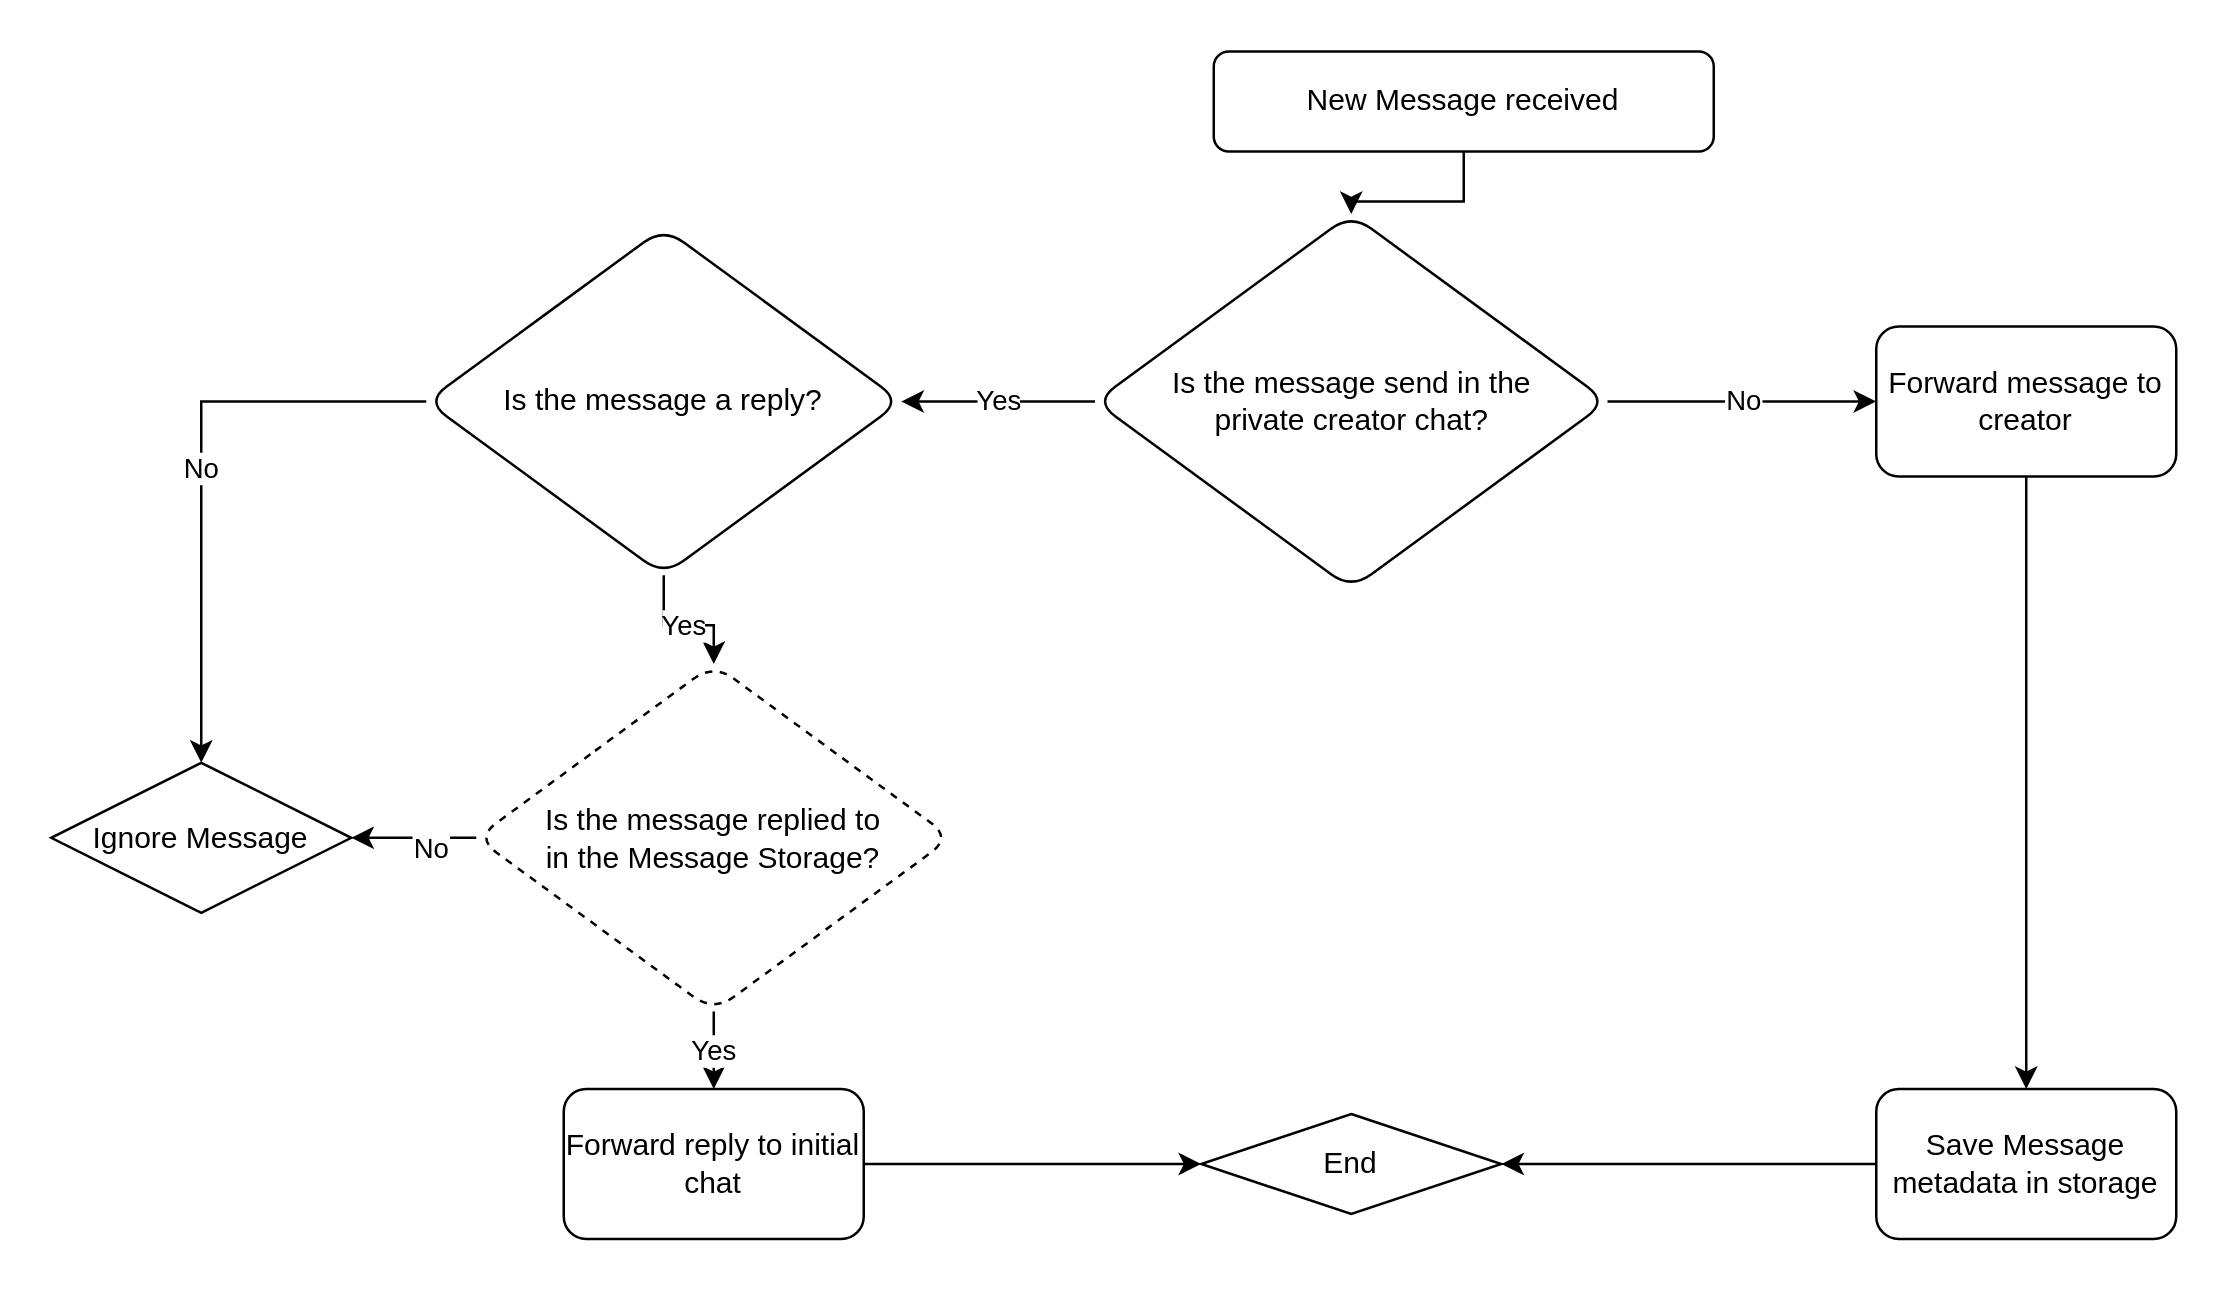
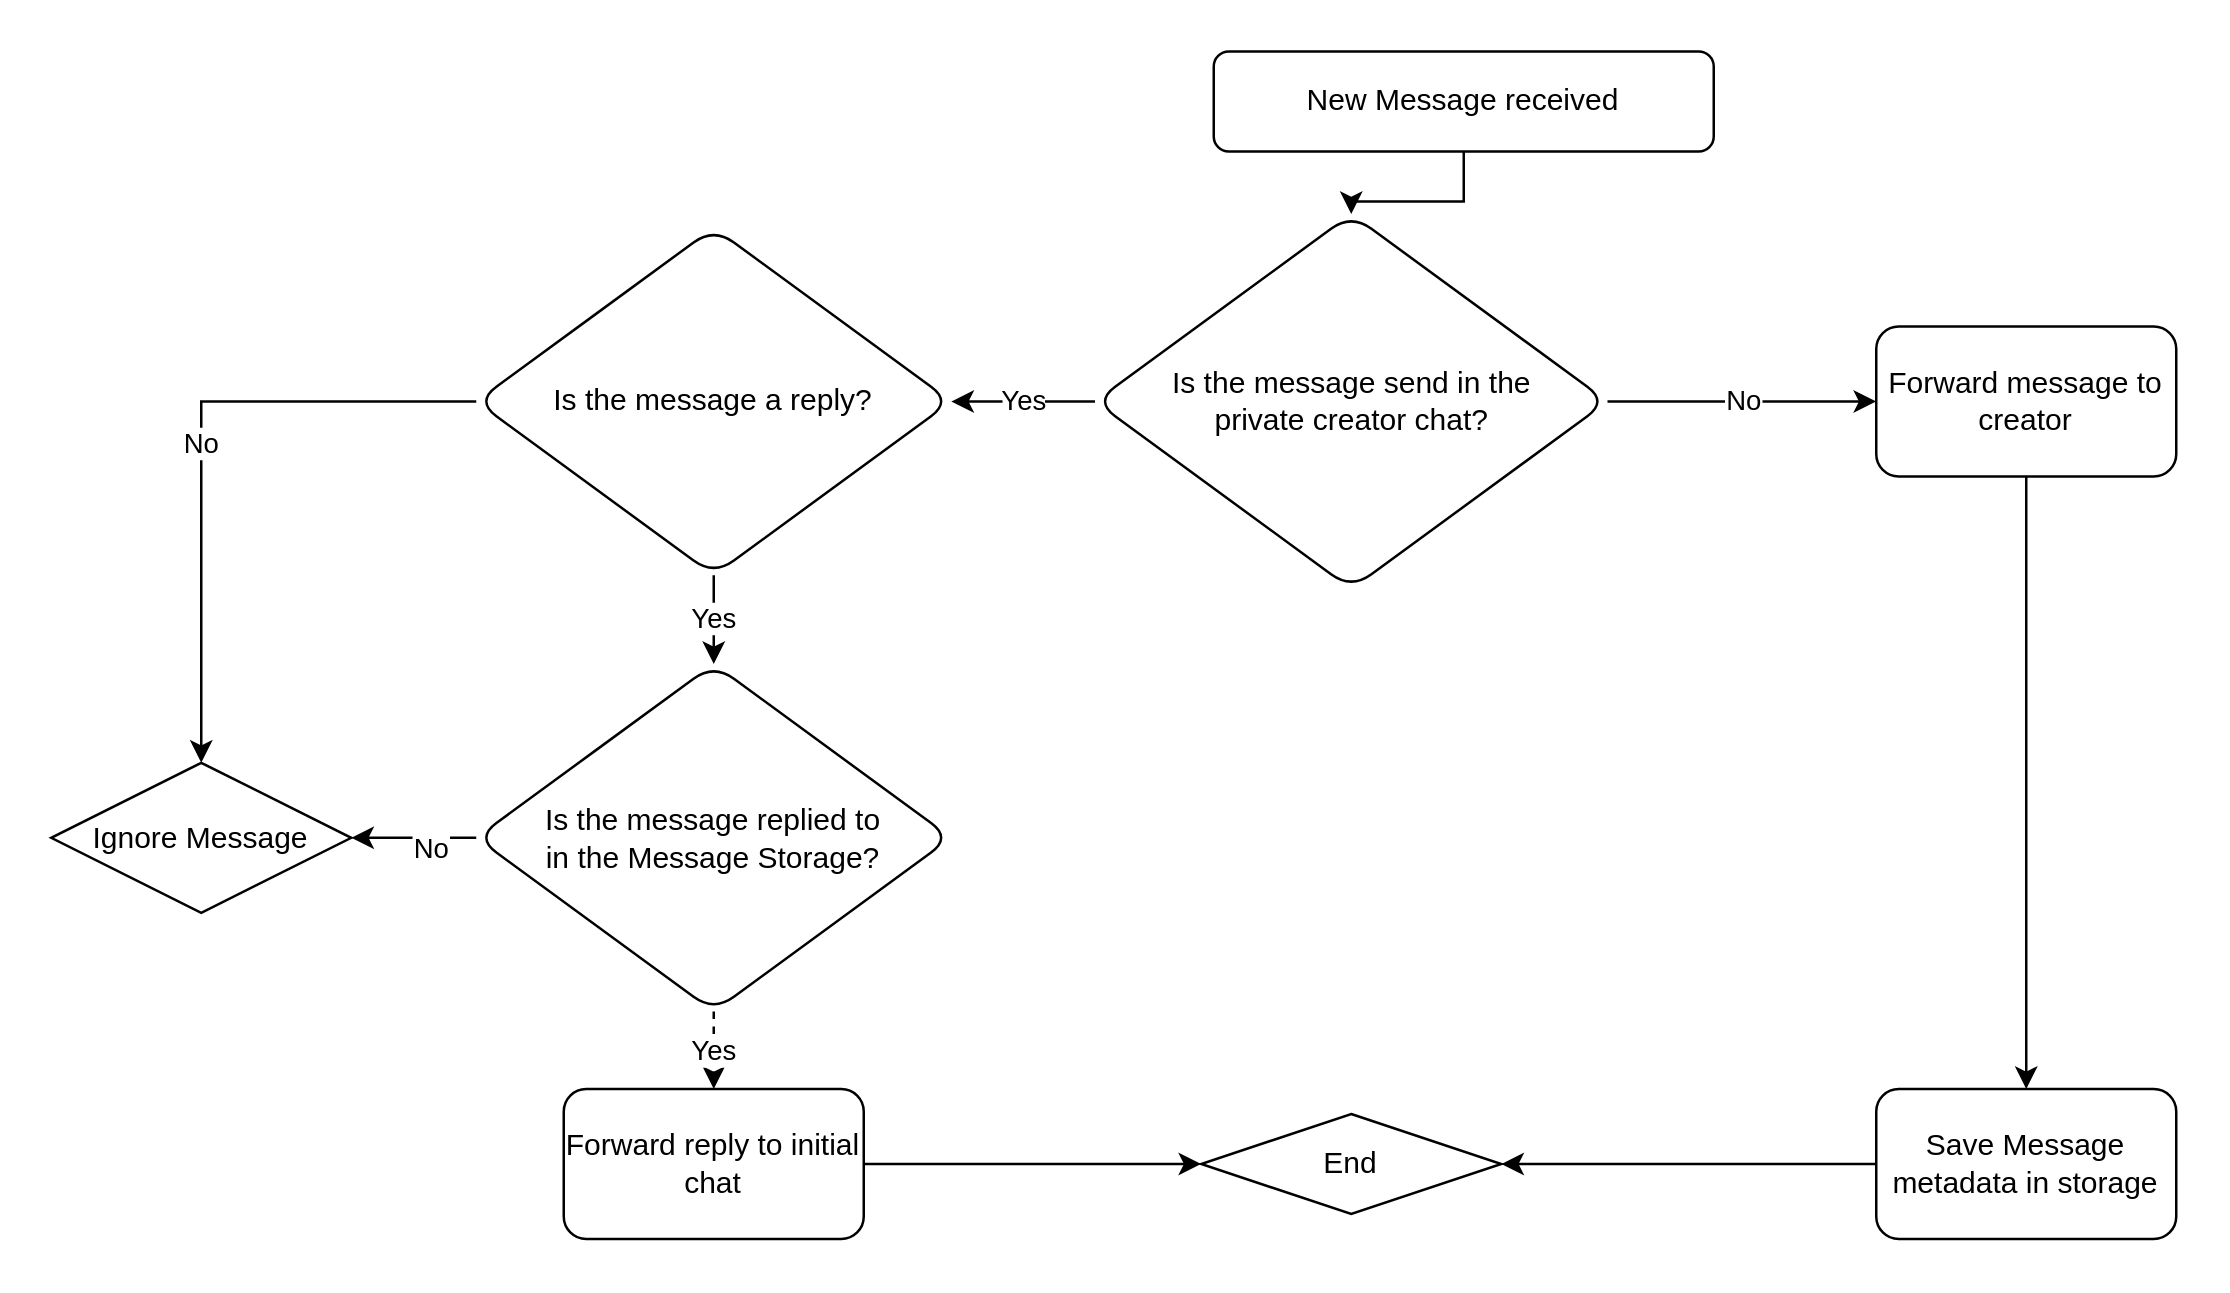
(664, 401) -> (714, 401)
(714, 838) -> (714, 838)
(714, 1027) -> (714, 1027)
